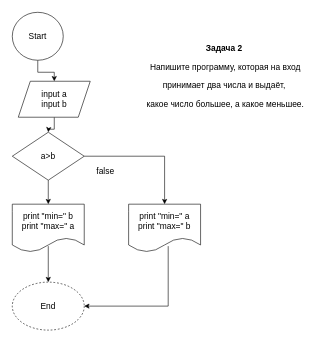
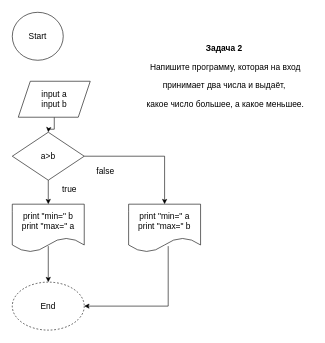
(54, 73) -> none
none -> (69, 189)
